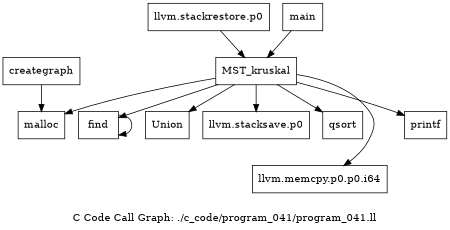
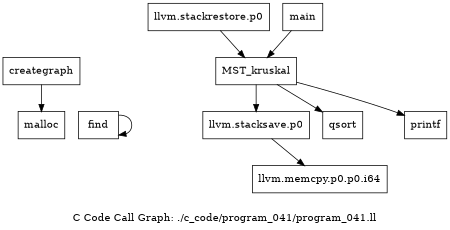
(143, 93) -> none
(172, 100) -> none
(366, 108) -> (285, 150)
(167, 125) -> none
